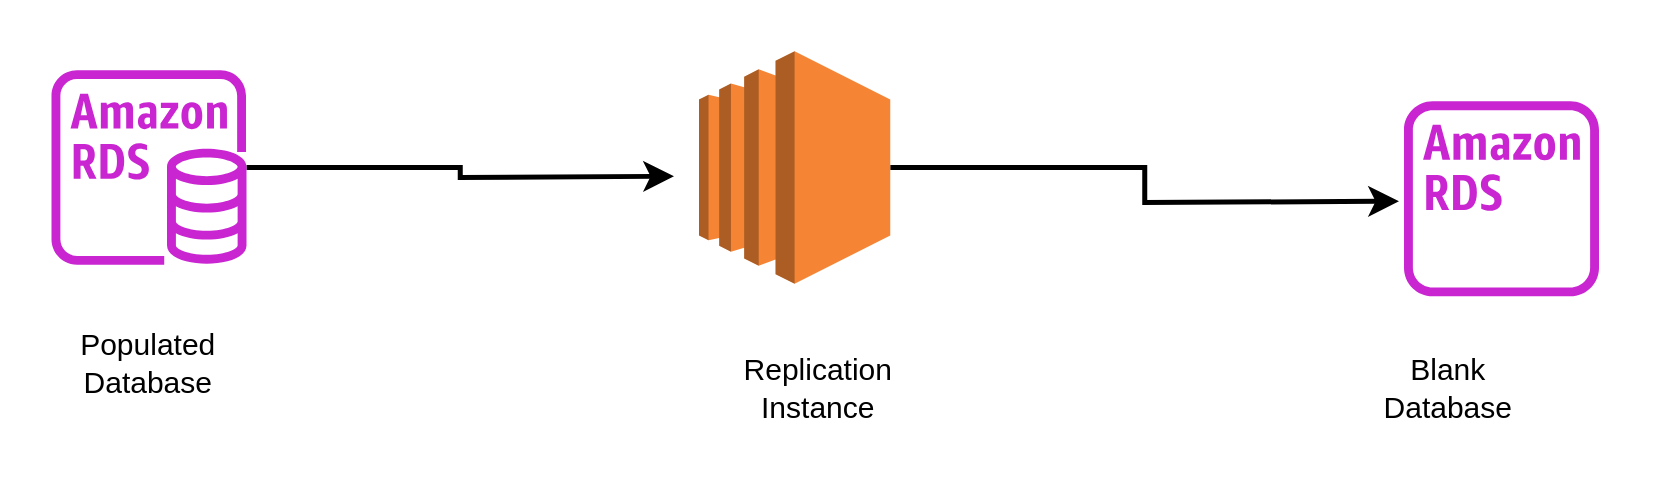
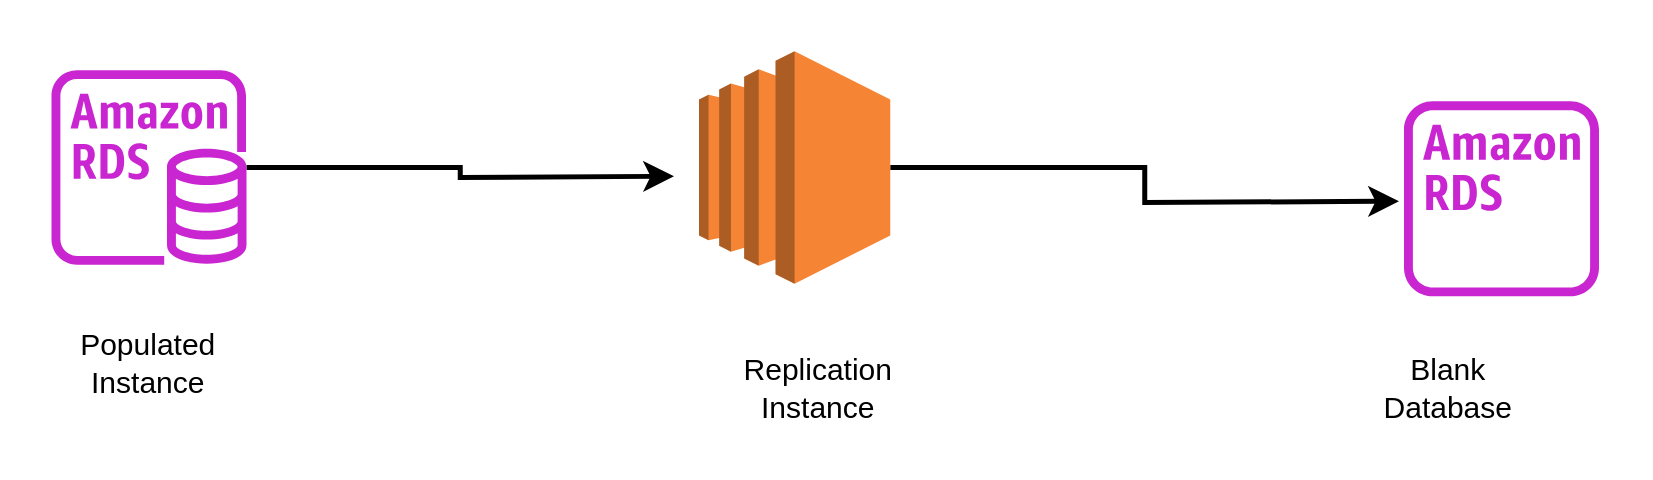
(149, 364) -> (149, 364)
